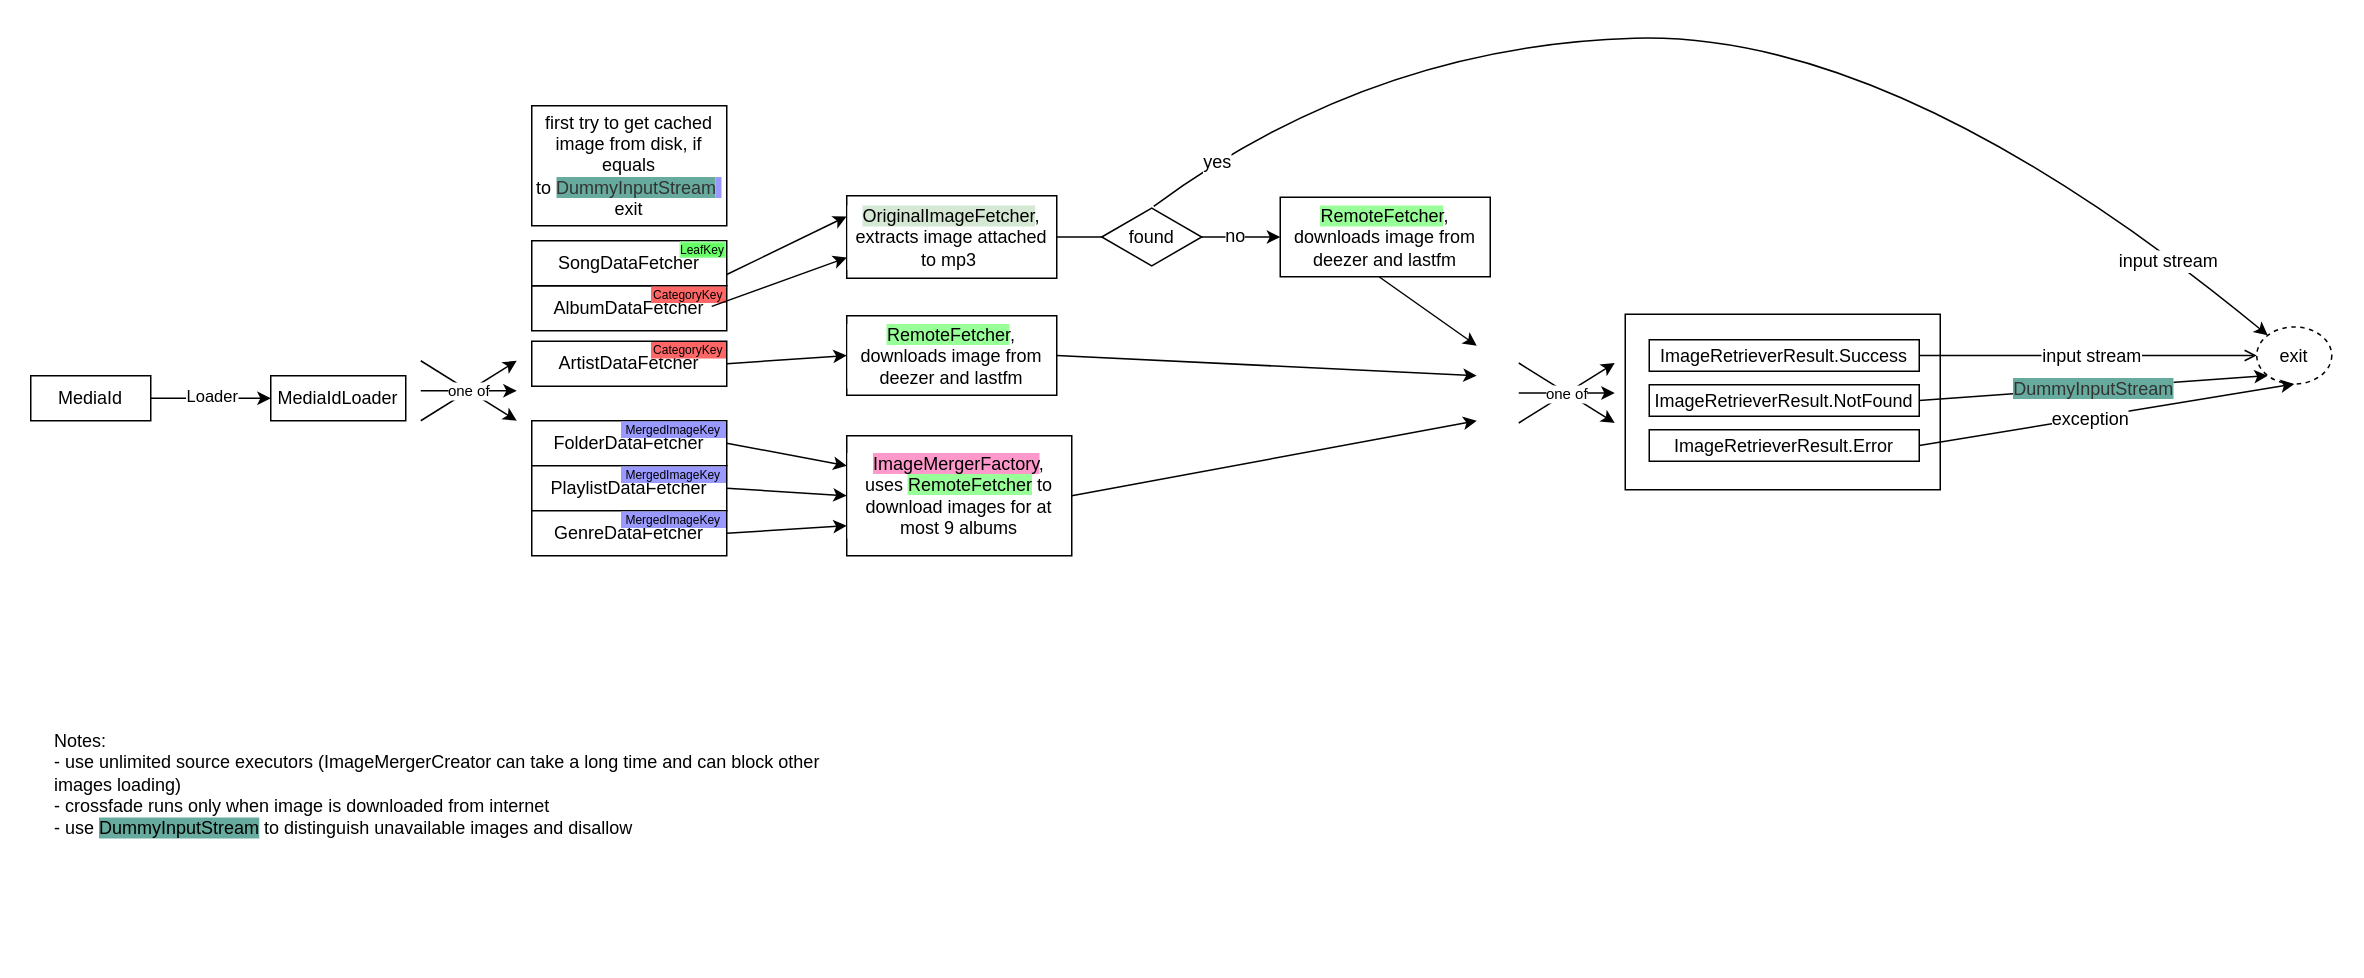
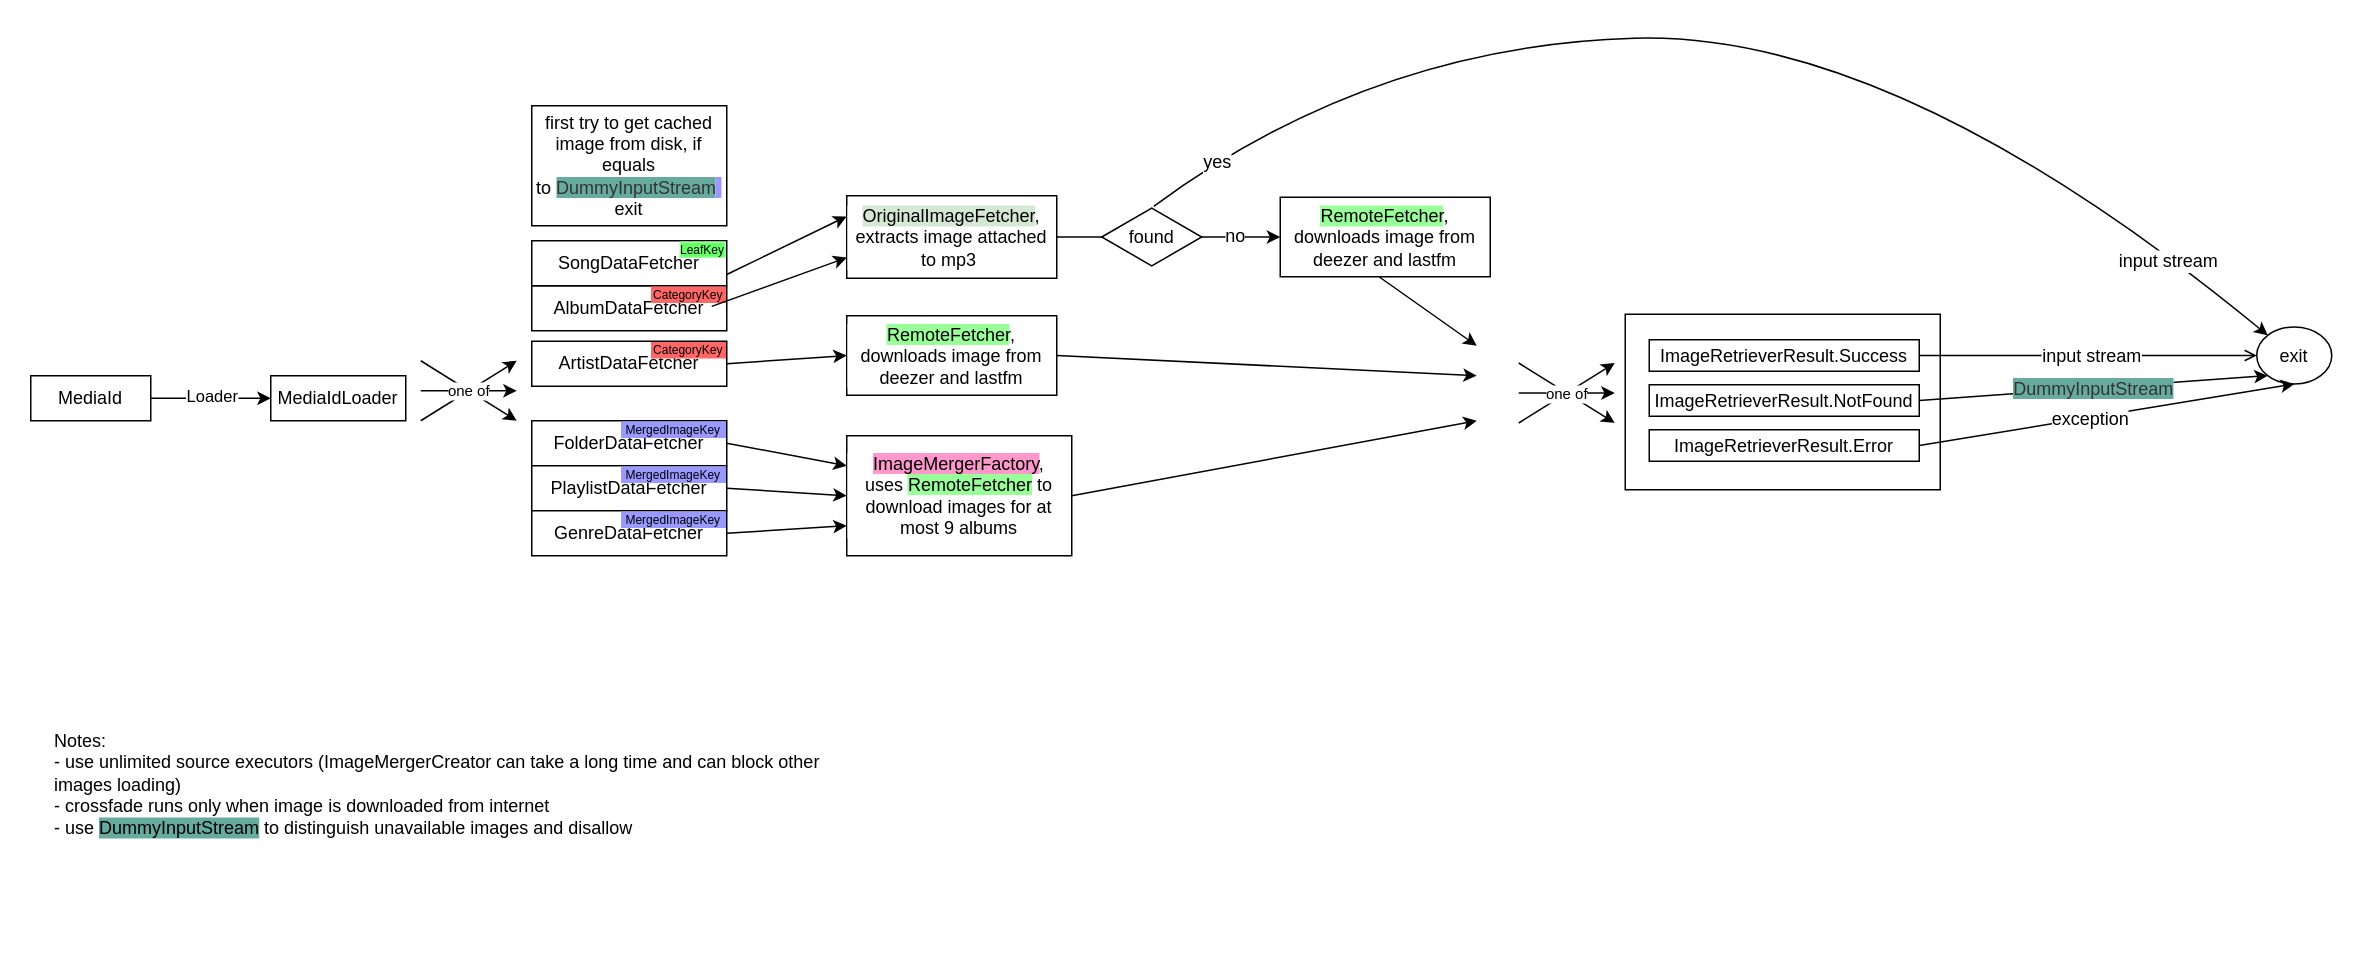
(2294, 356) -> (2294, 356)
